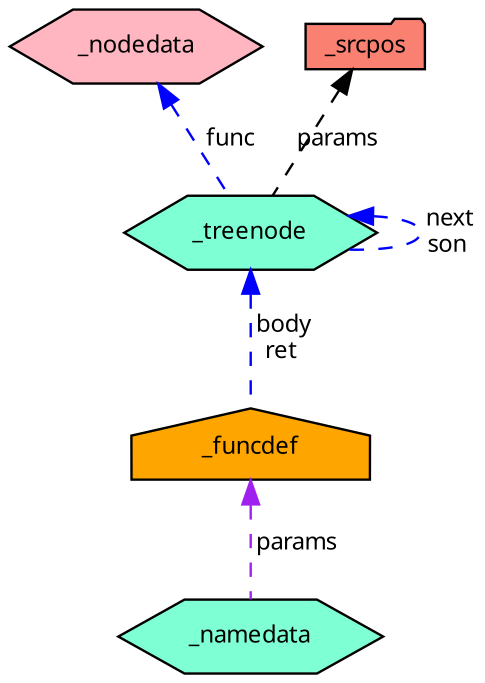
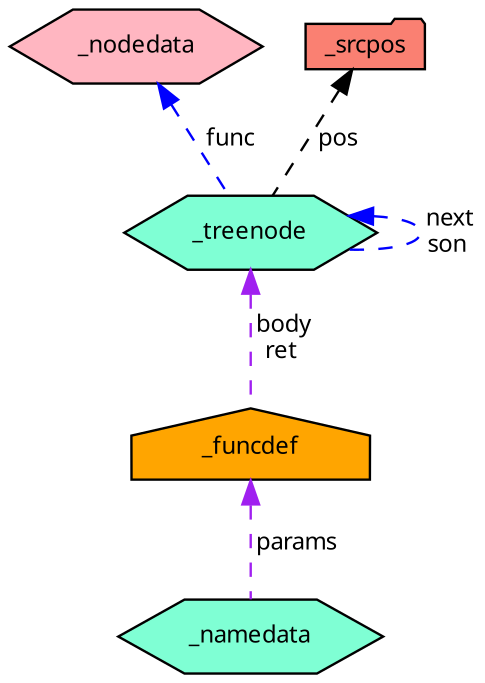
(335, 140) -> (335, 140)
(251, 351) -> (251, 351)
